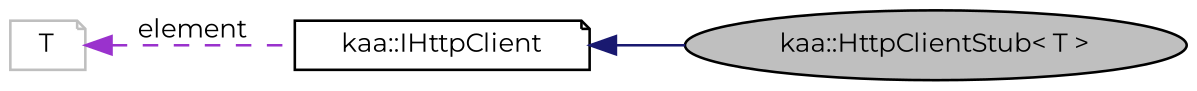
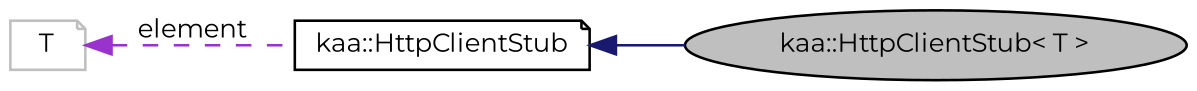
(442, 45) -> (442, 45)
